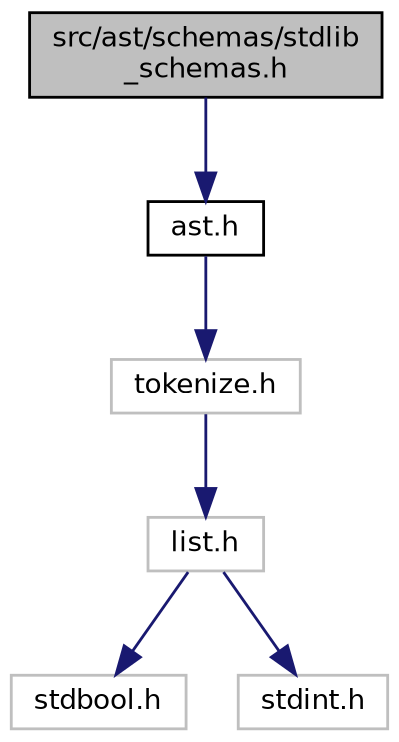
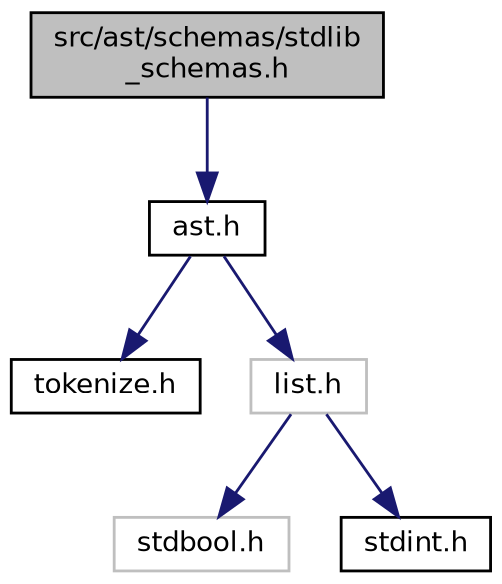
(206, 386) -> (106, 386)
(206, 451) -> (250, 296)
(313, 702) -> (416, 544)
